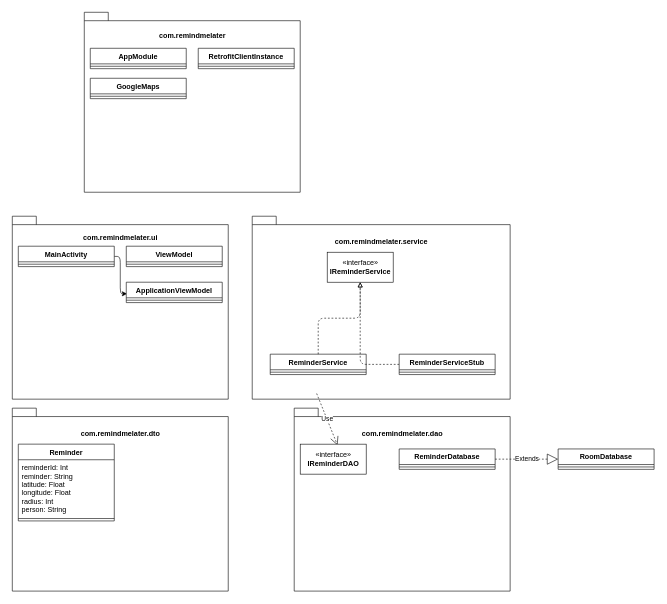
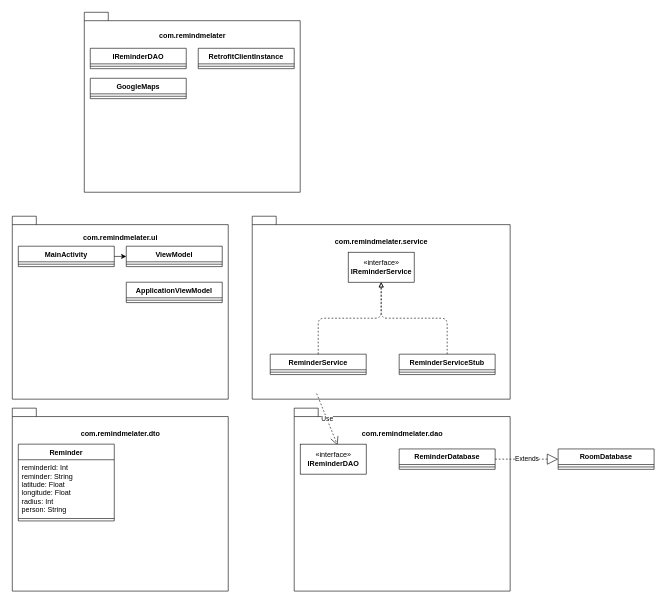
(138, 56) -> (138, 56)
none -> (121, 257)
(360, 267) -> (381, 267)
(121, 292) -> none
